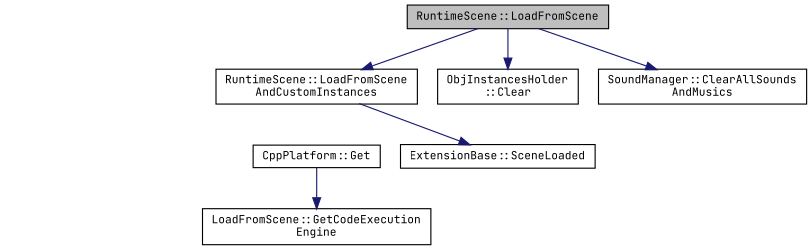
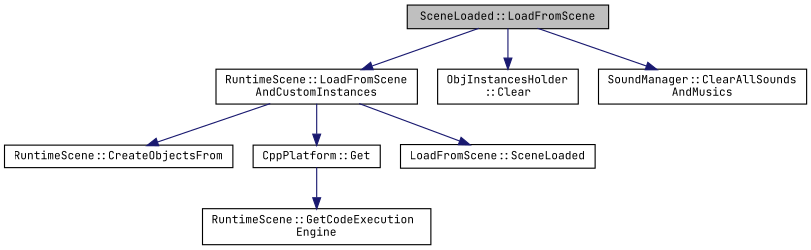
(508, 17) -> (508, 17)
none -> (317, 119)
none -> (119, 156)
(498, 156) -> (498, 156)
(317, 227) -> (317, 227)
